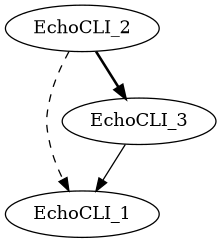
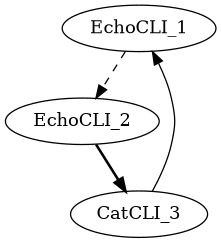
(47, 115) -> (114, 69)
(139, 121) -> (139, 214)
